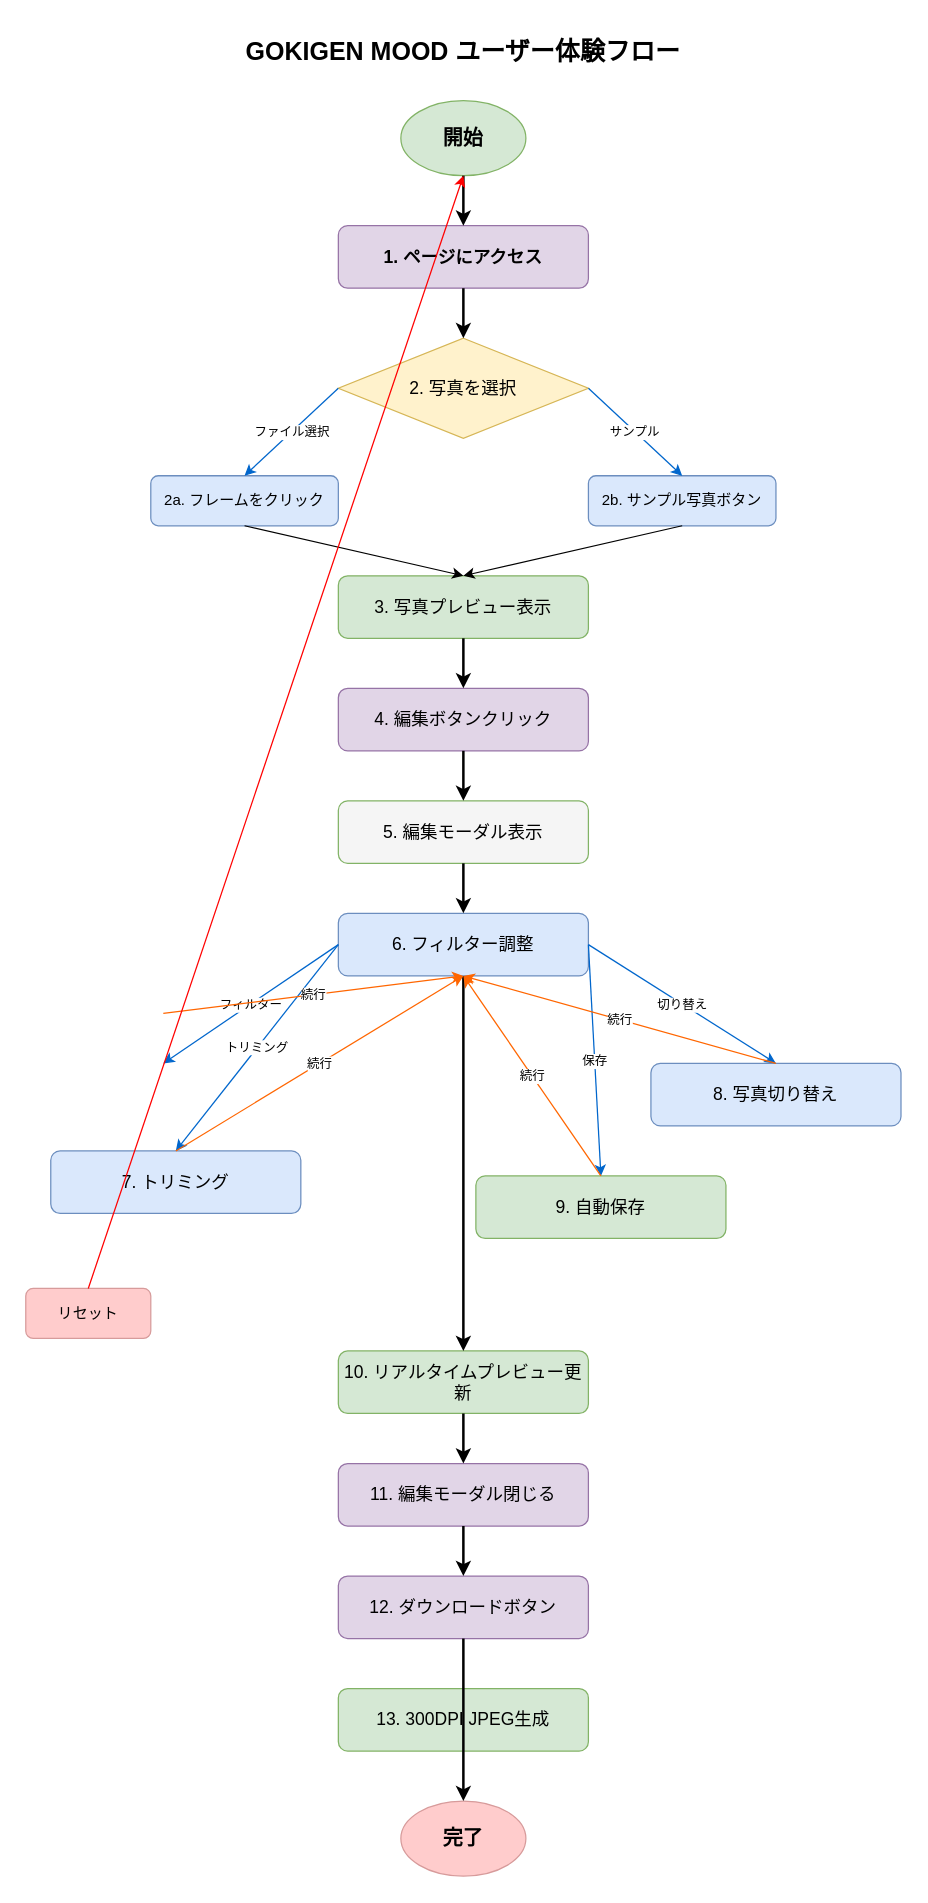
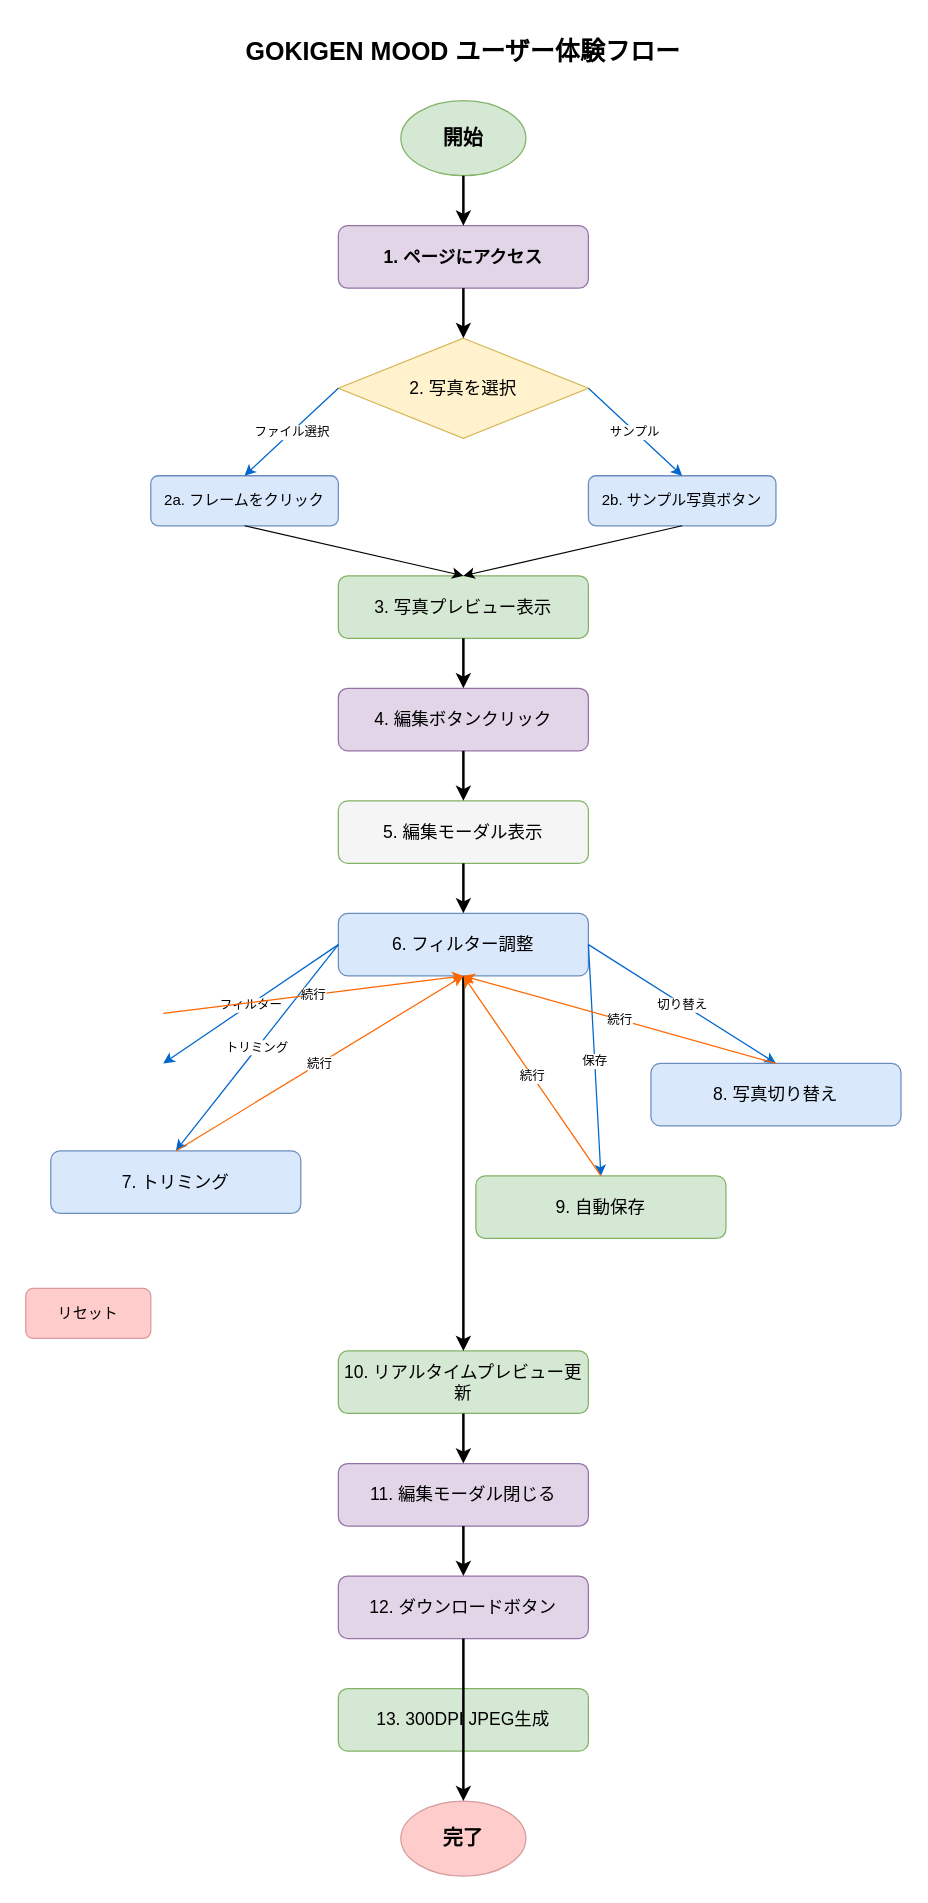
(274, 736) -> none
